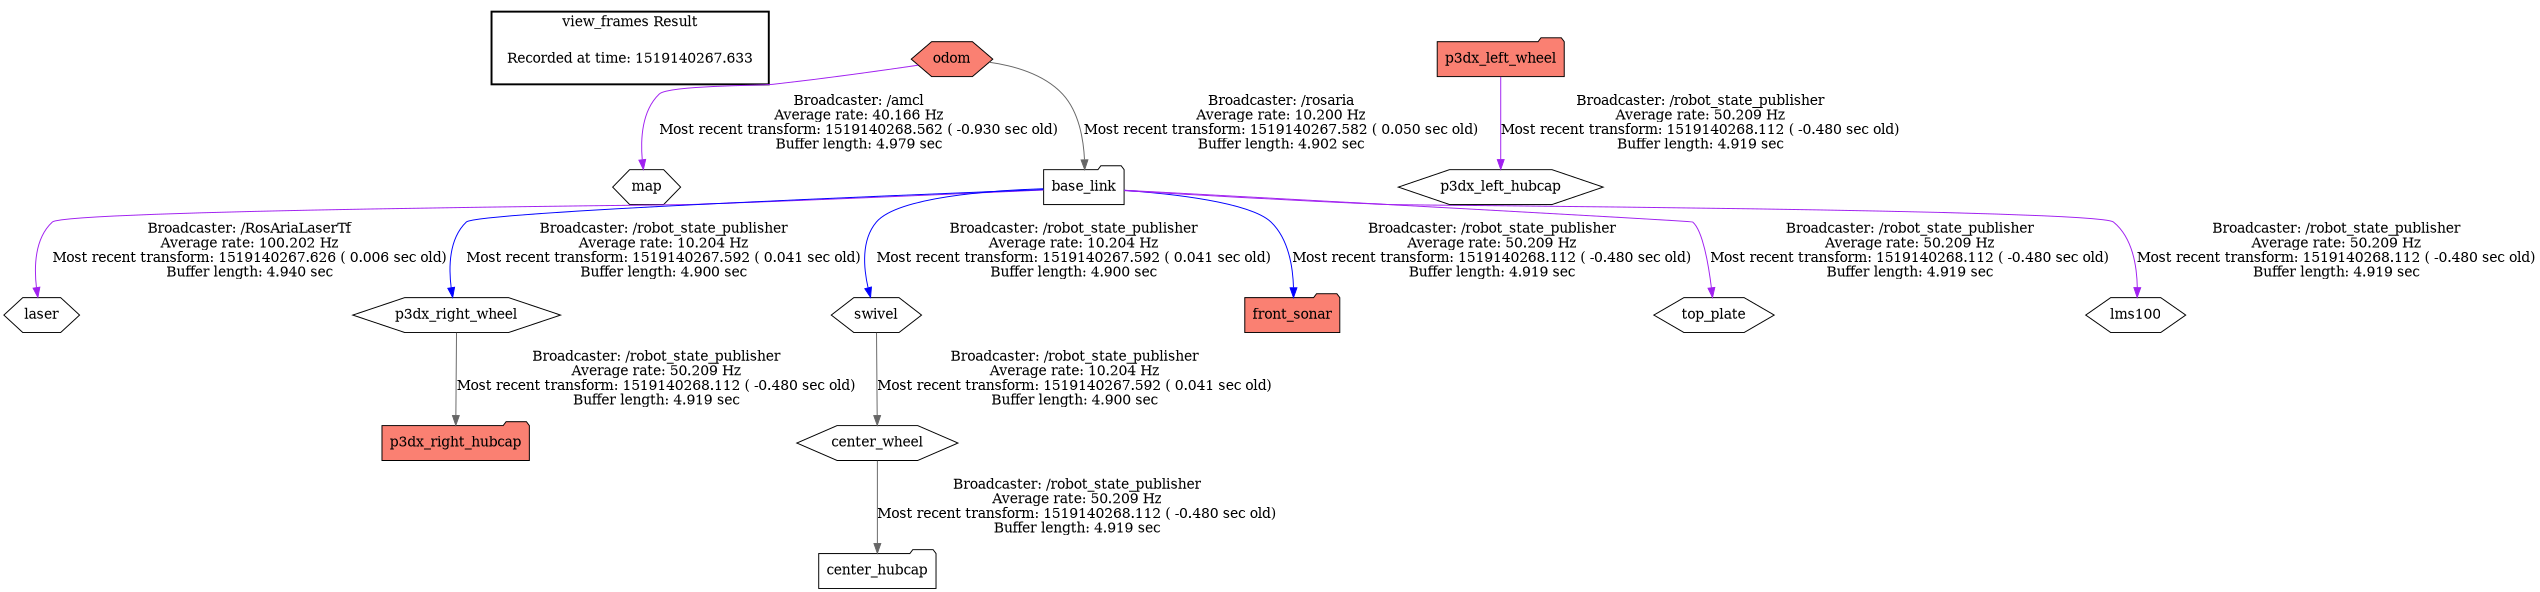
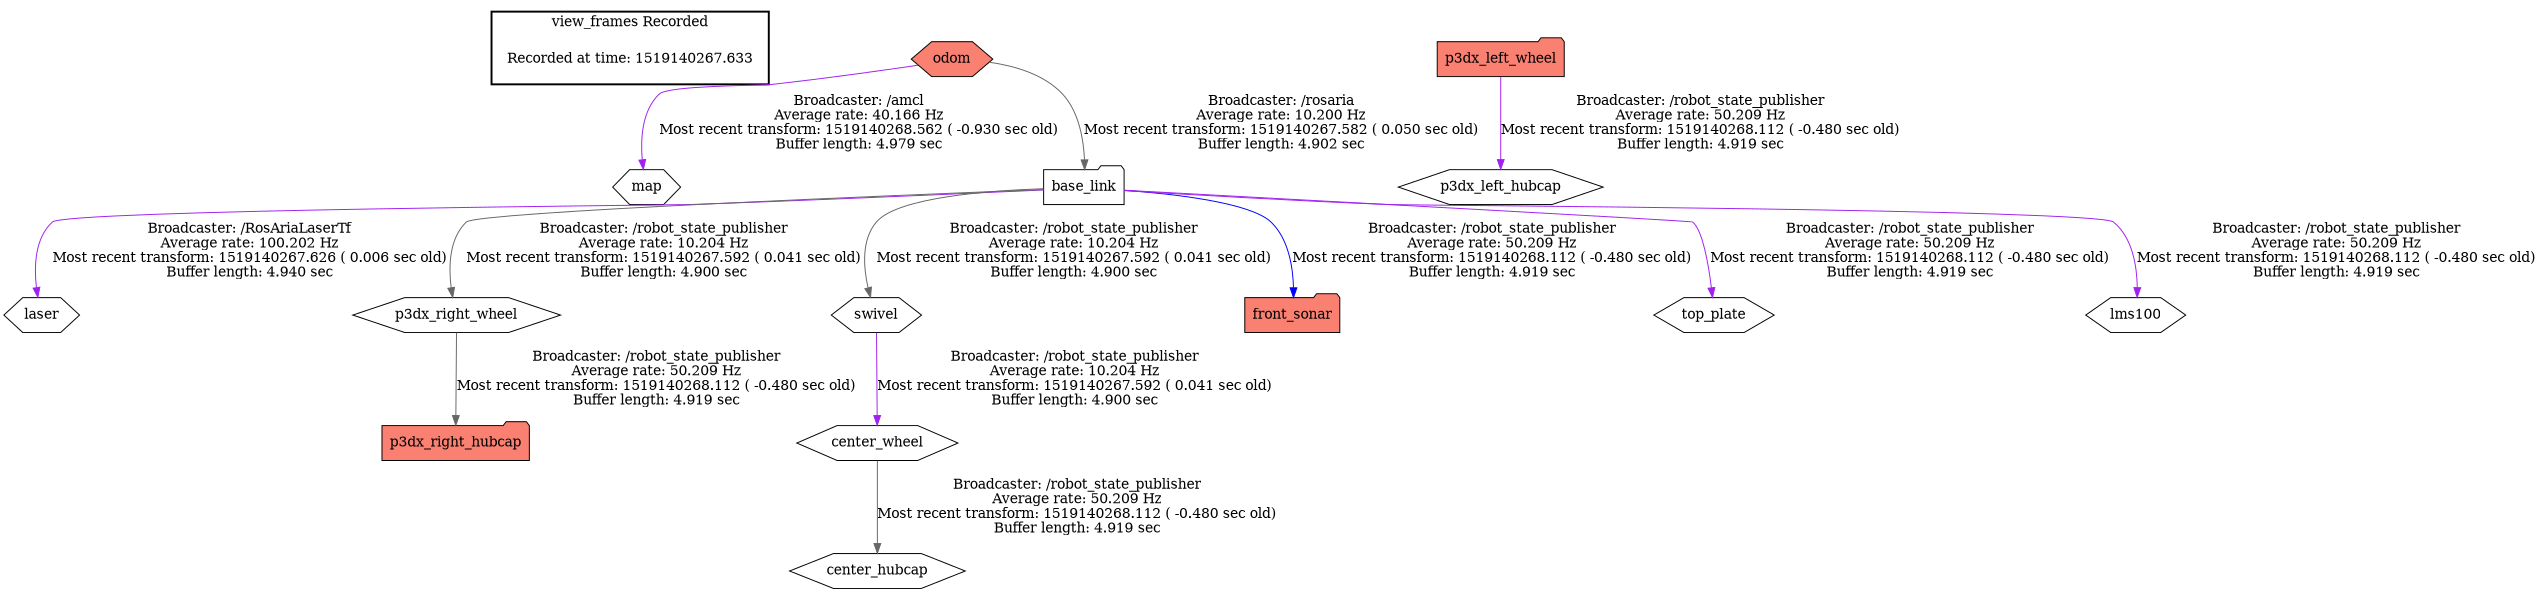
(630, 23) -> (630, 23)
(923, 201) -> (923, 201)
(558, 212) -> (558, 212)
(877, 374) -> (877, 374)
(877, 571) -> (877, 571)
